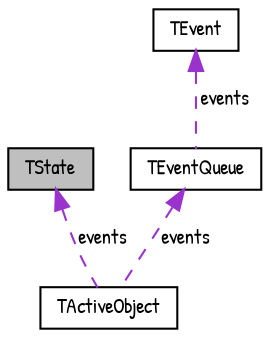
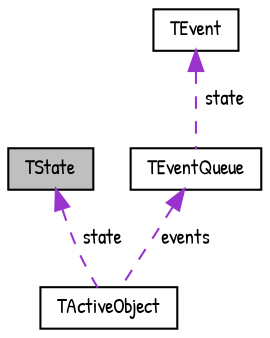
(223, 100) -> (223, 100)
(101, 238) -> (101, 238)
